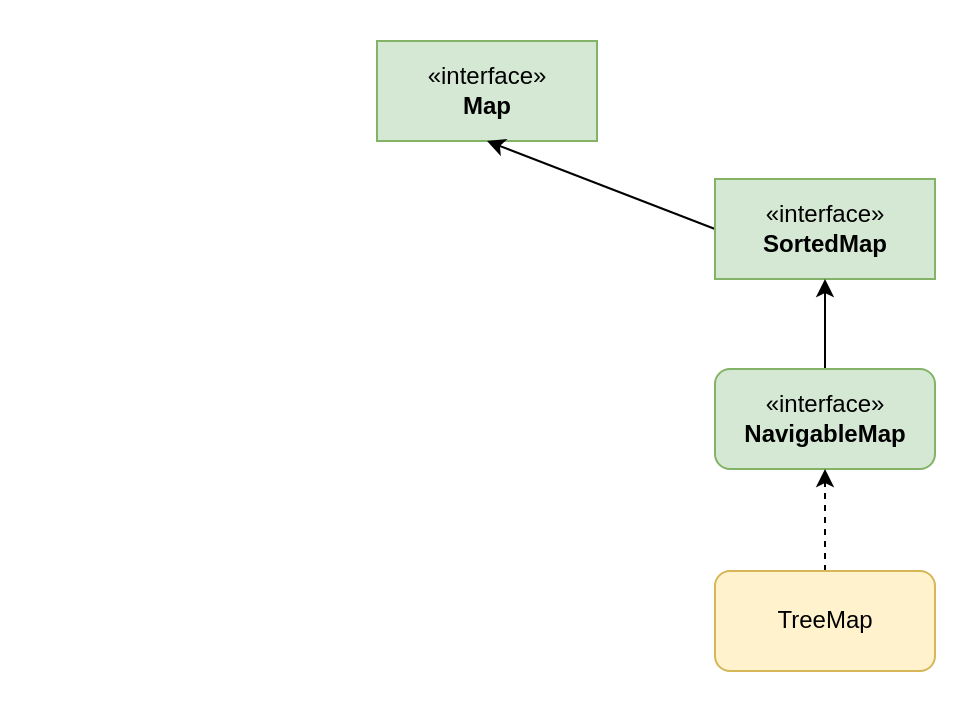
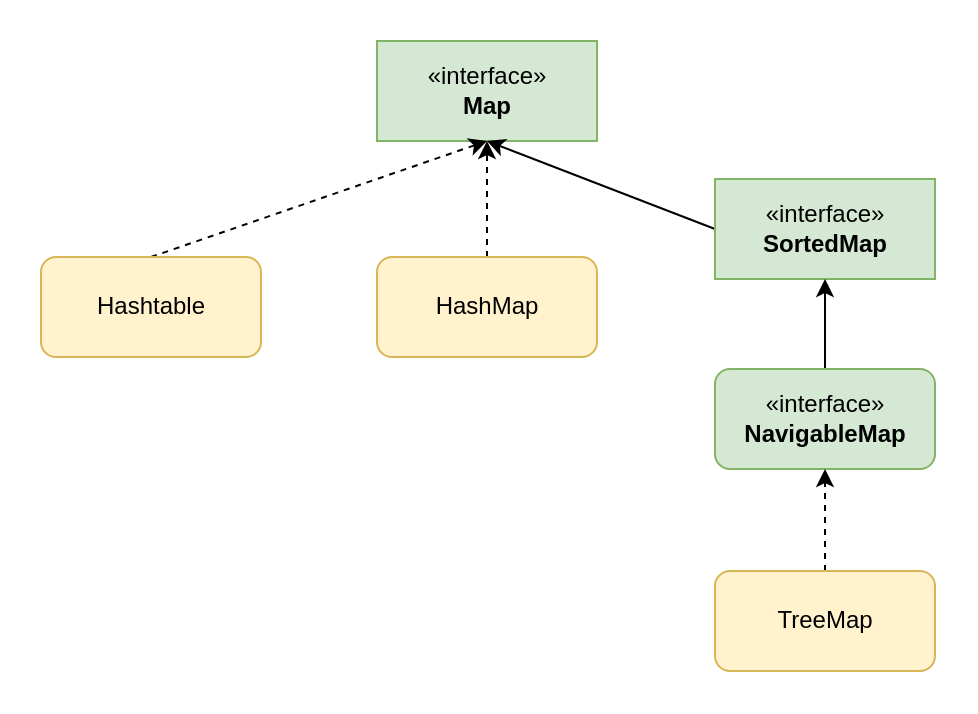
none -> (313, 201)
none -> (487, 206)
none -> (151, 307)
none -> (487, 307)
